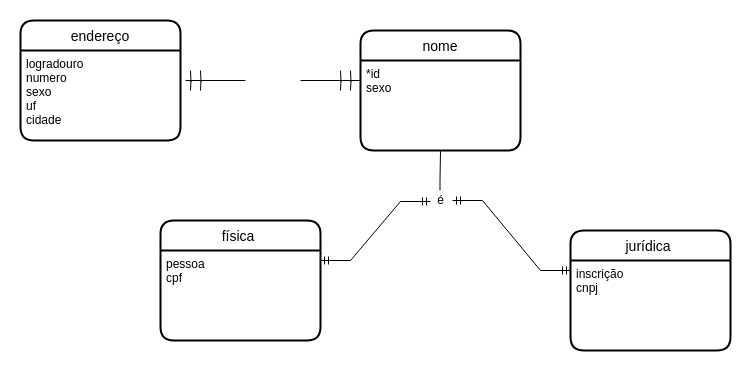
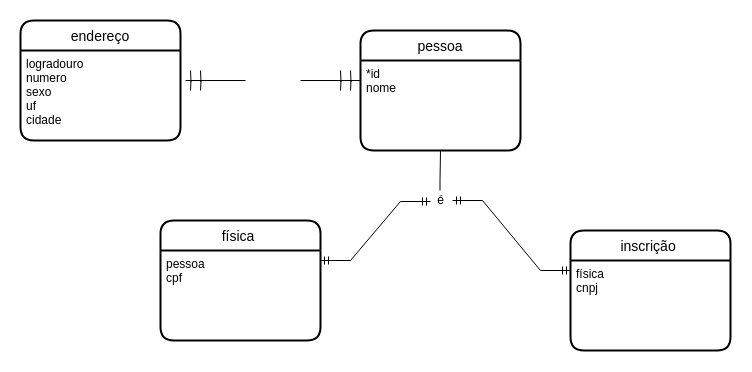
(440, 46) -> (440, 46)
(375, 74) -> (375, 74)
(650, 246) -> (650, 246)
(603, 274) -> (595, 274)
